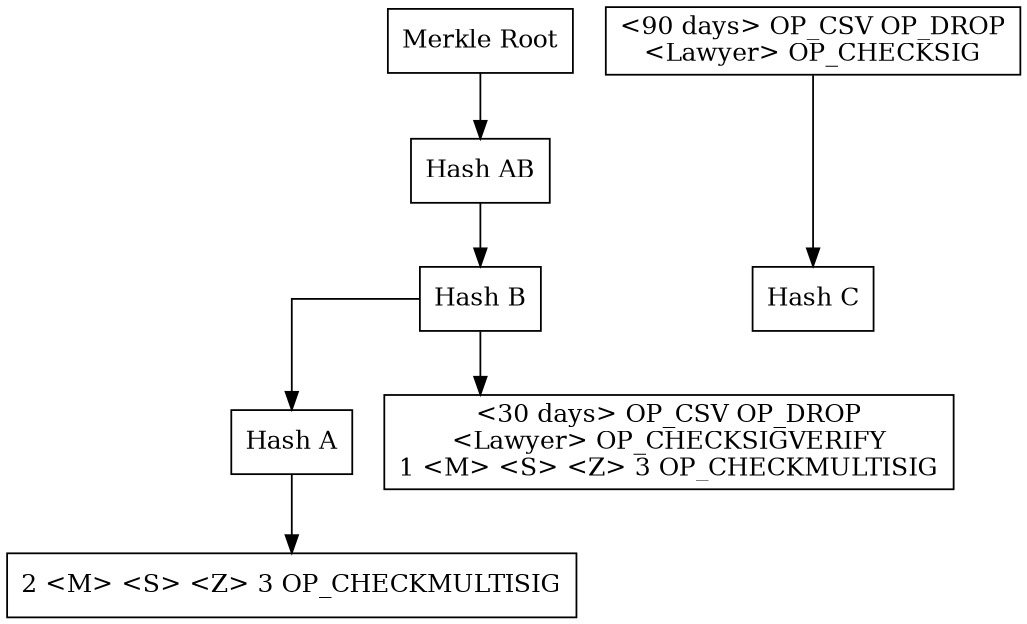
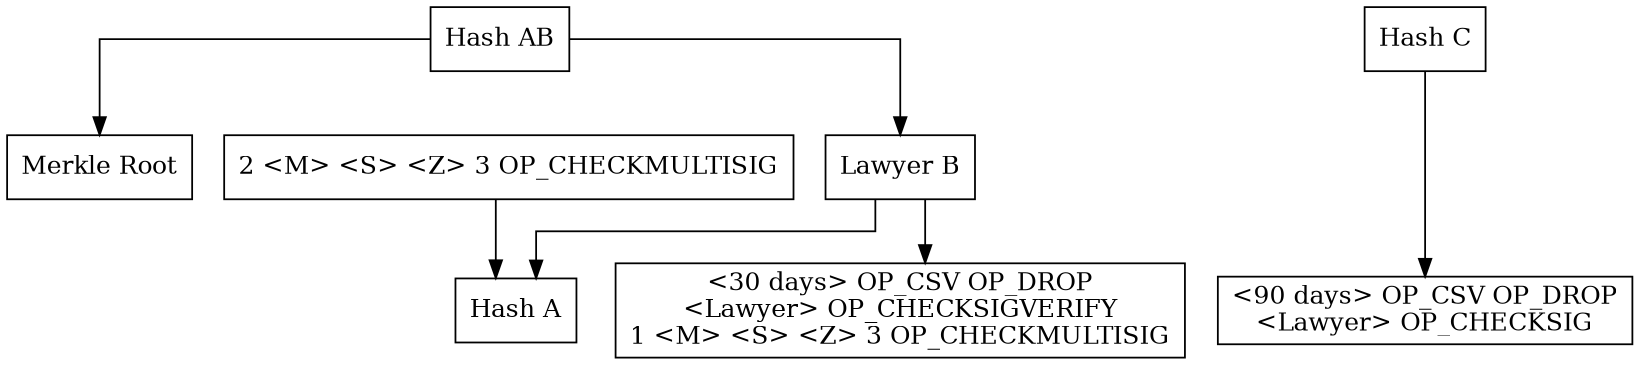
(480, 97) -> (226, 39)
(813, 162) -> (1425, 165)
(480, 299) -> (900, 167)
(292, 505) -> (496, 230)
